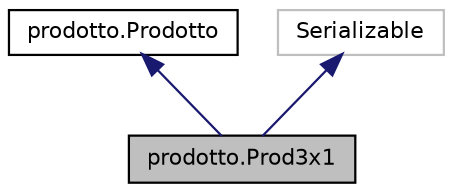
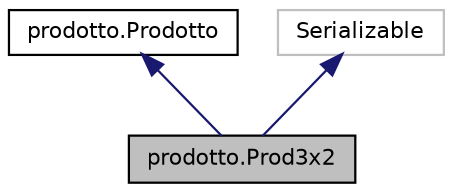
(242, 159) -> (242, 159)
